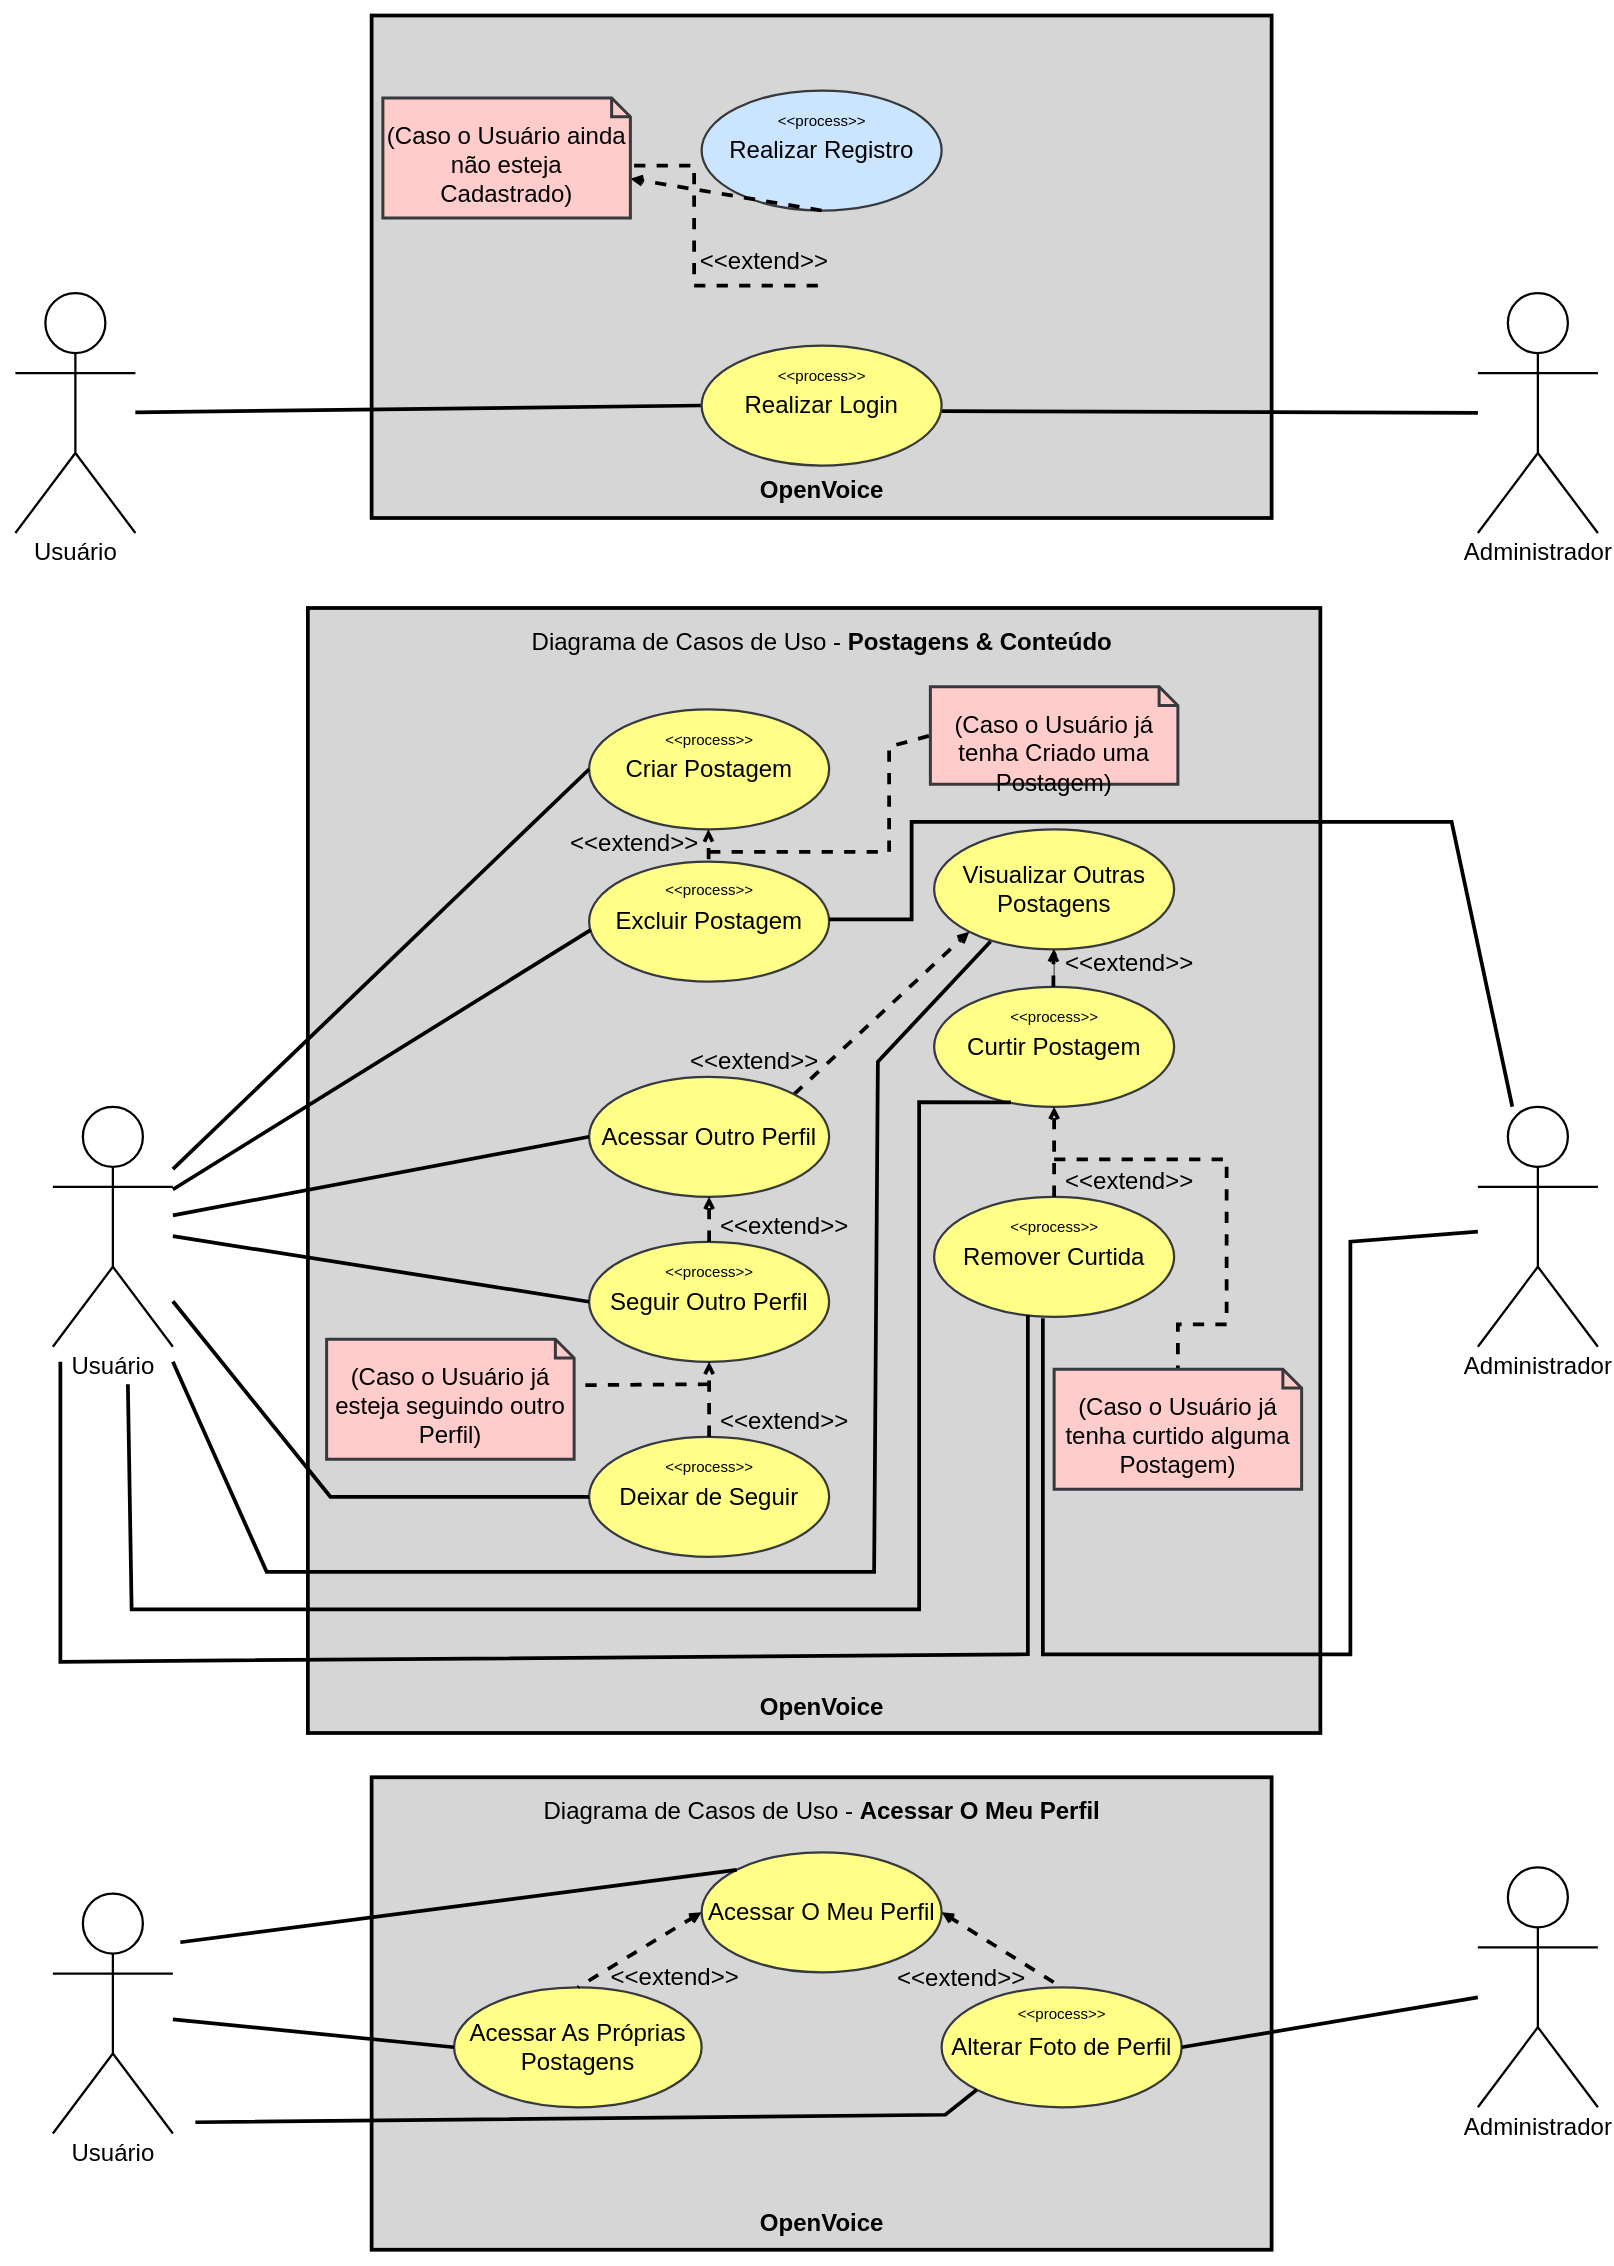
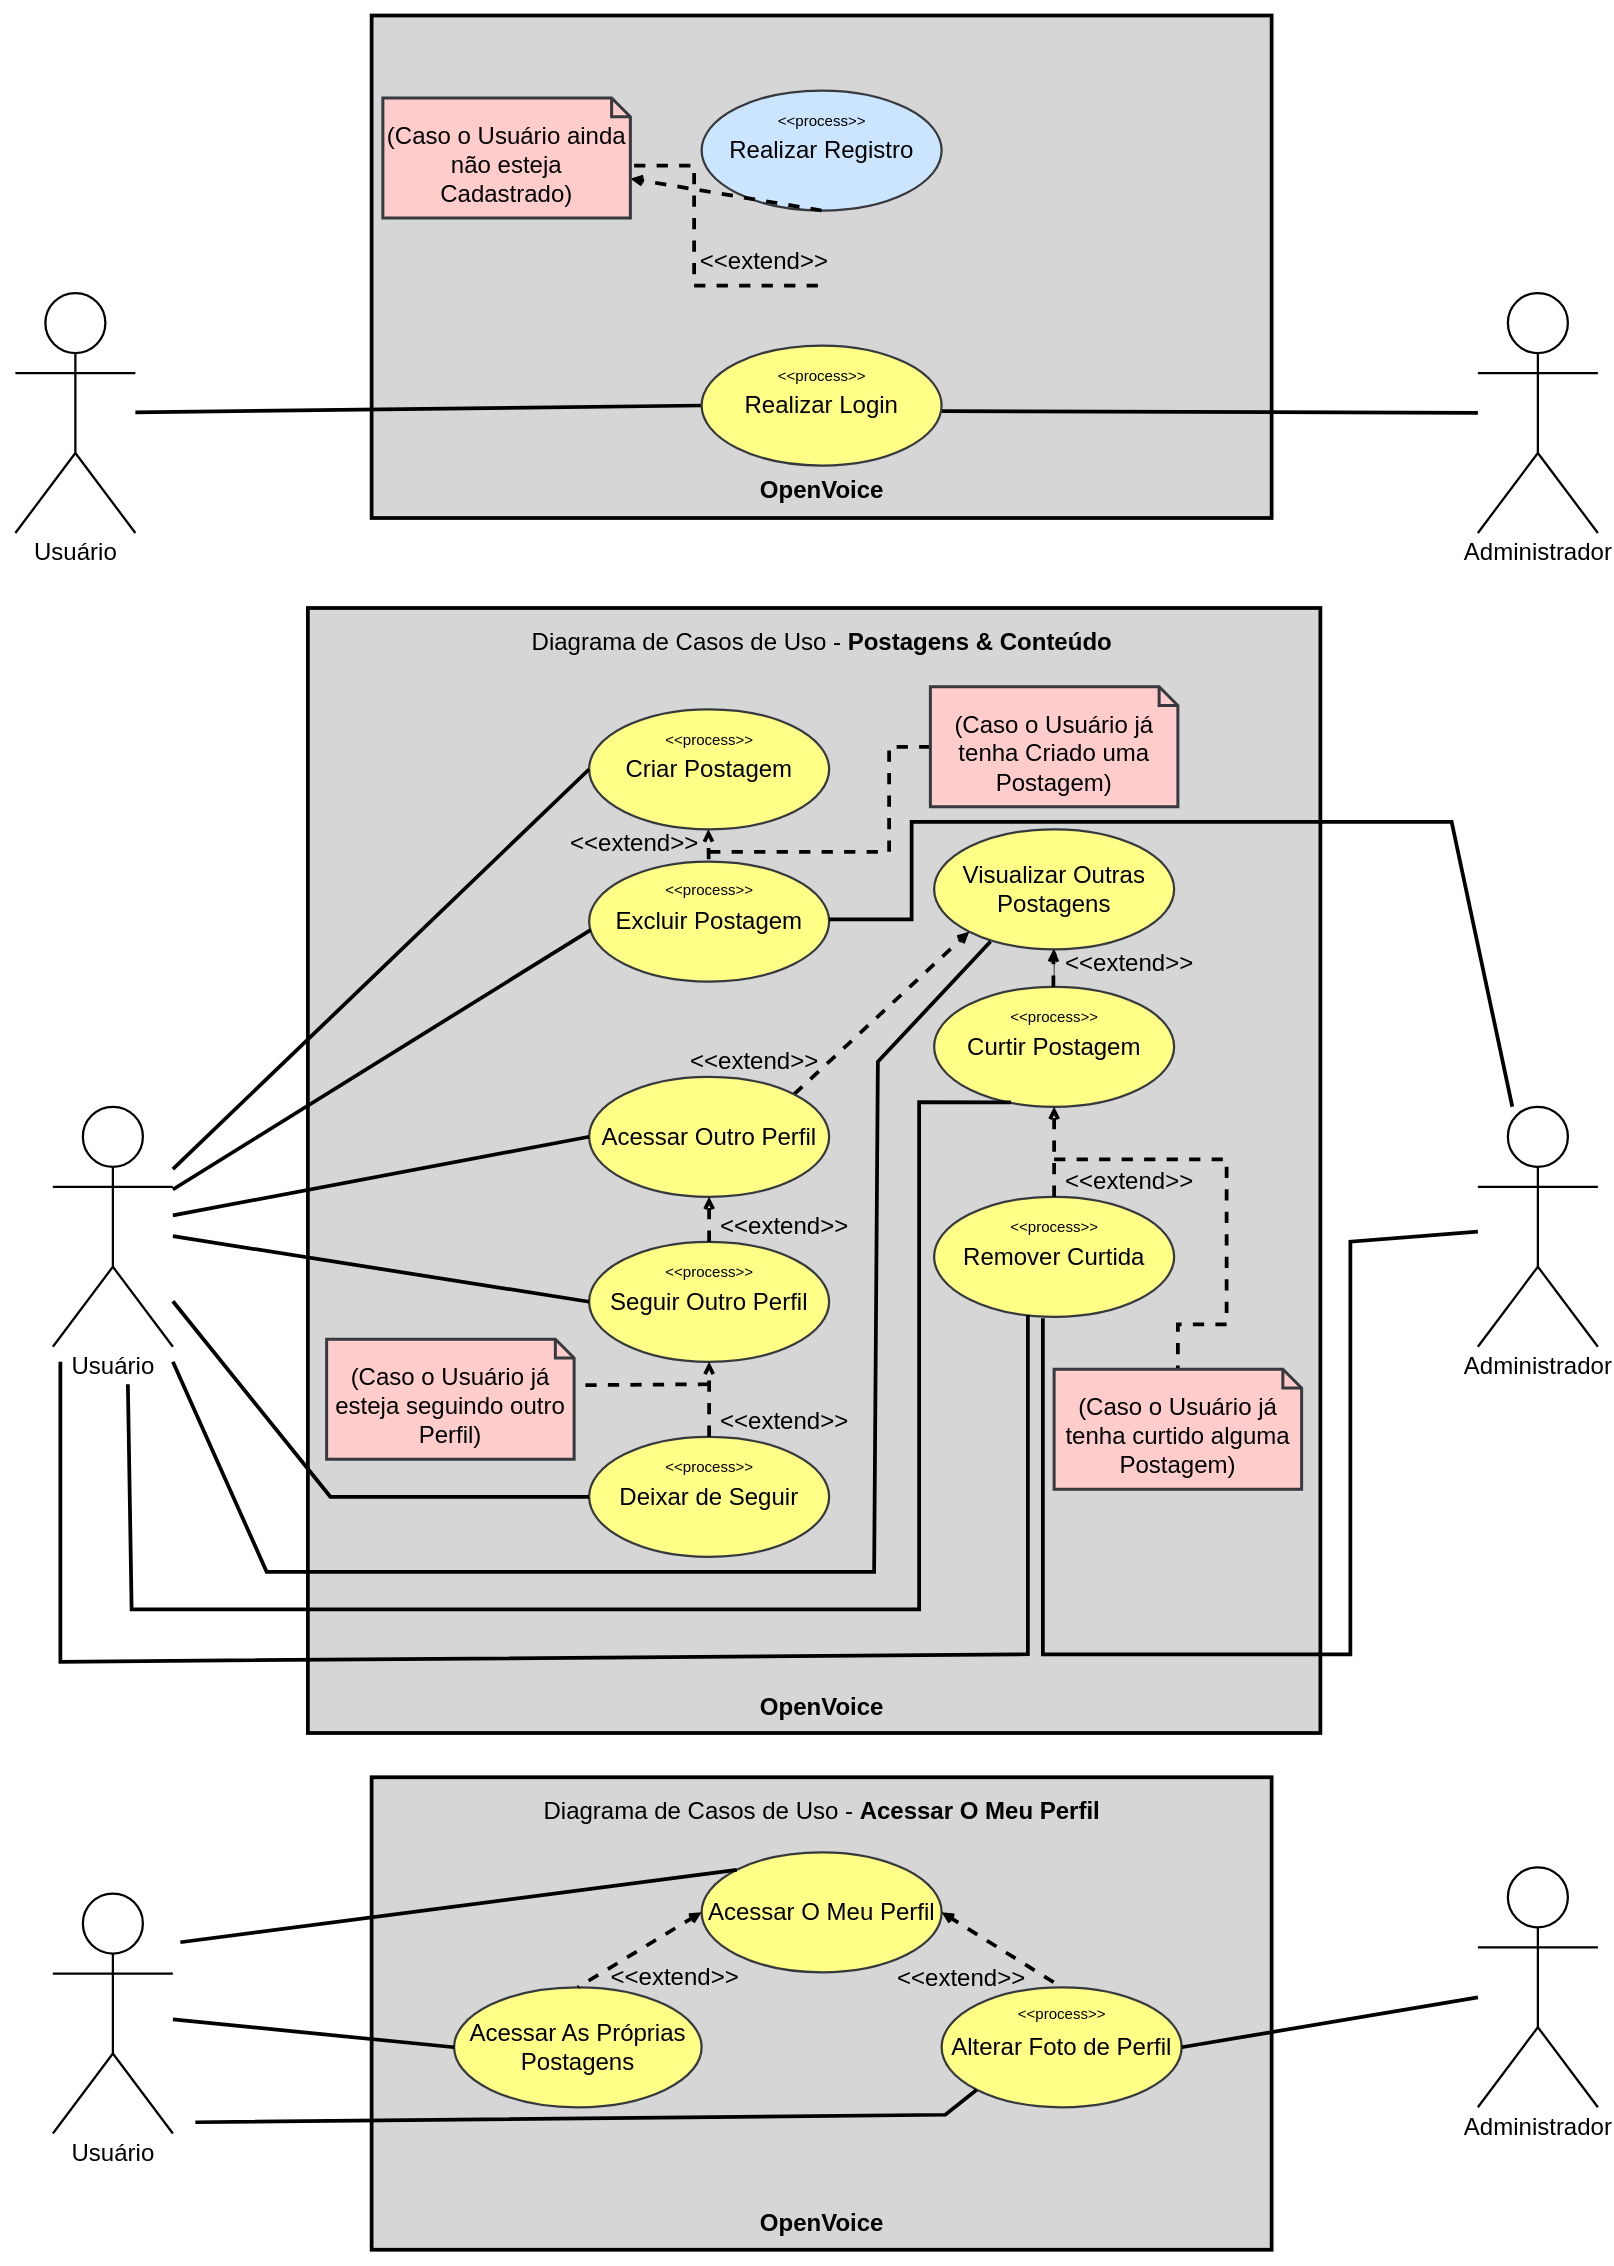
(1054, 735) -> (1054, 747)
